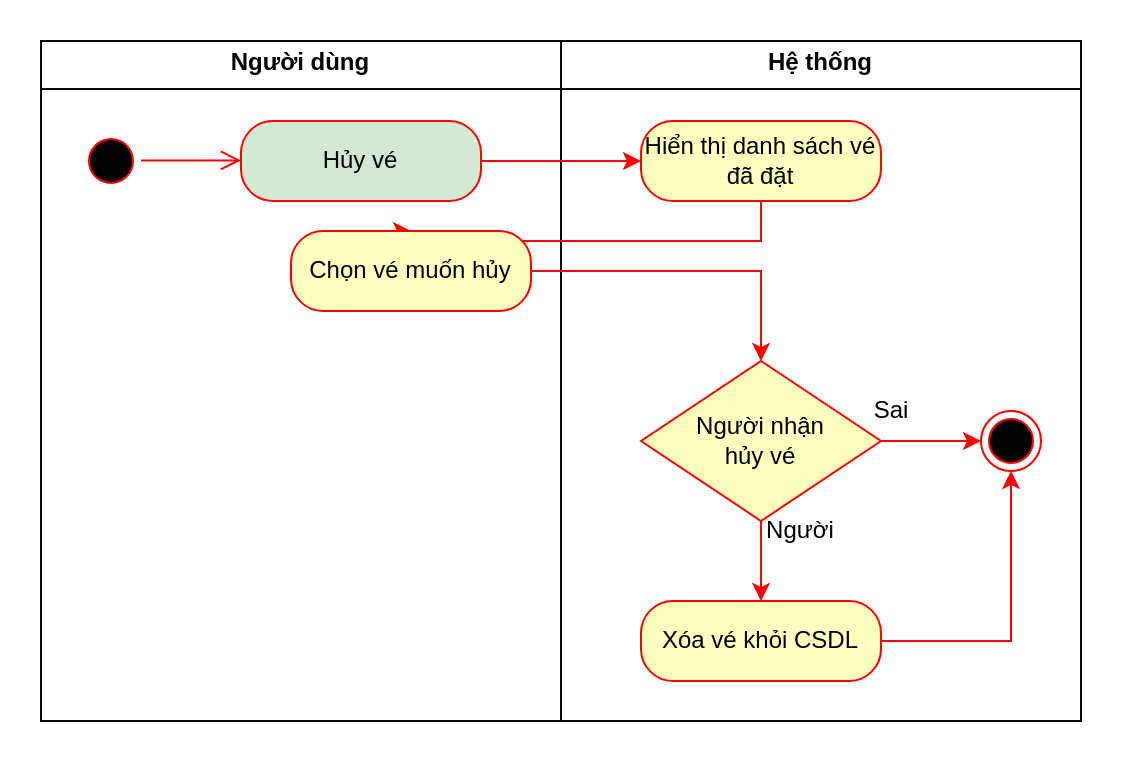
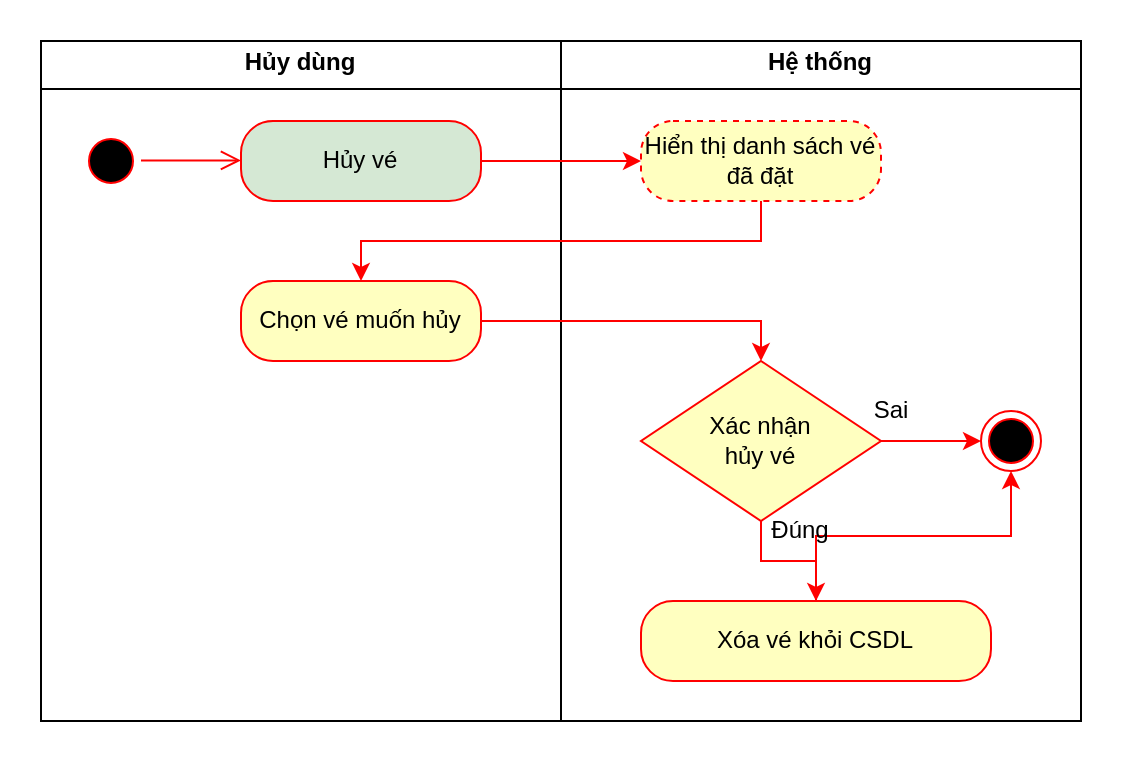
(102, 55) -> (92, 55)
(761, 161) -> (761, 161)
(411, 271) -> (361, 321)
(761, 441) -> (761, 441)
(801, 531) -> (801, 531)
(761, 641) -> (816, 641)
